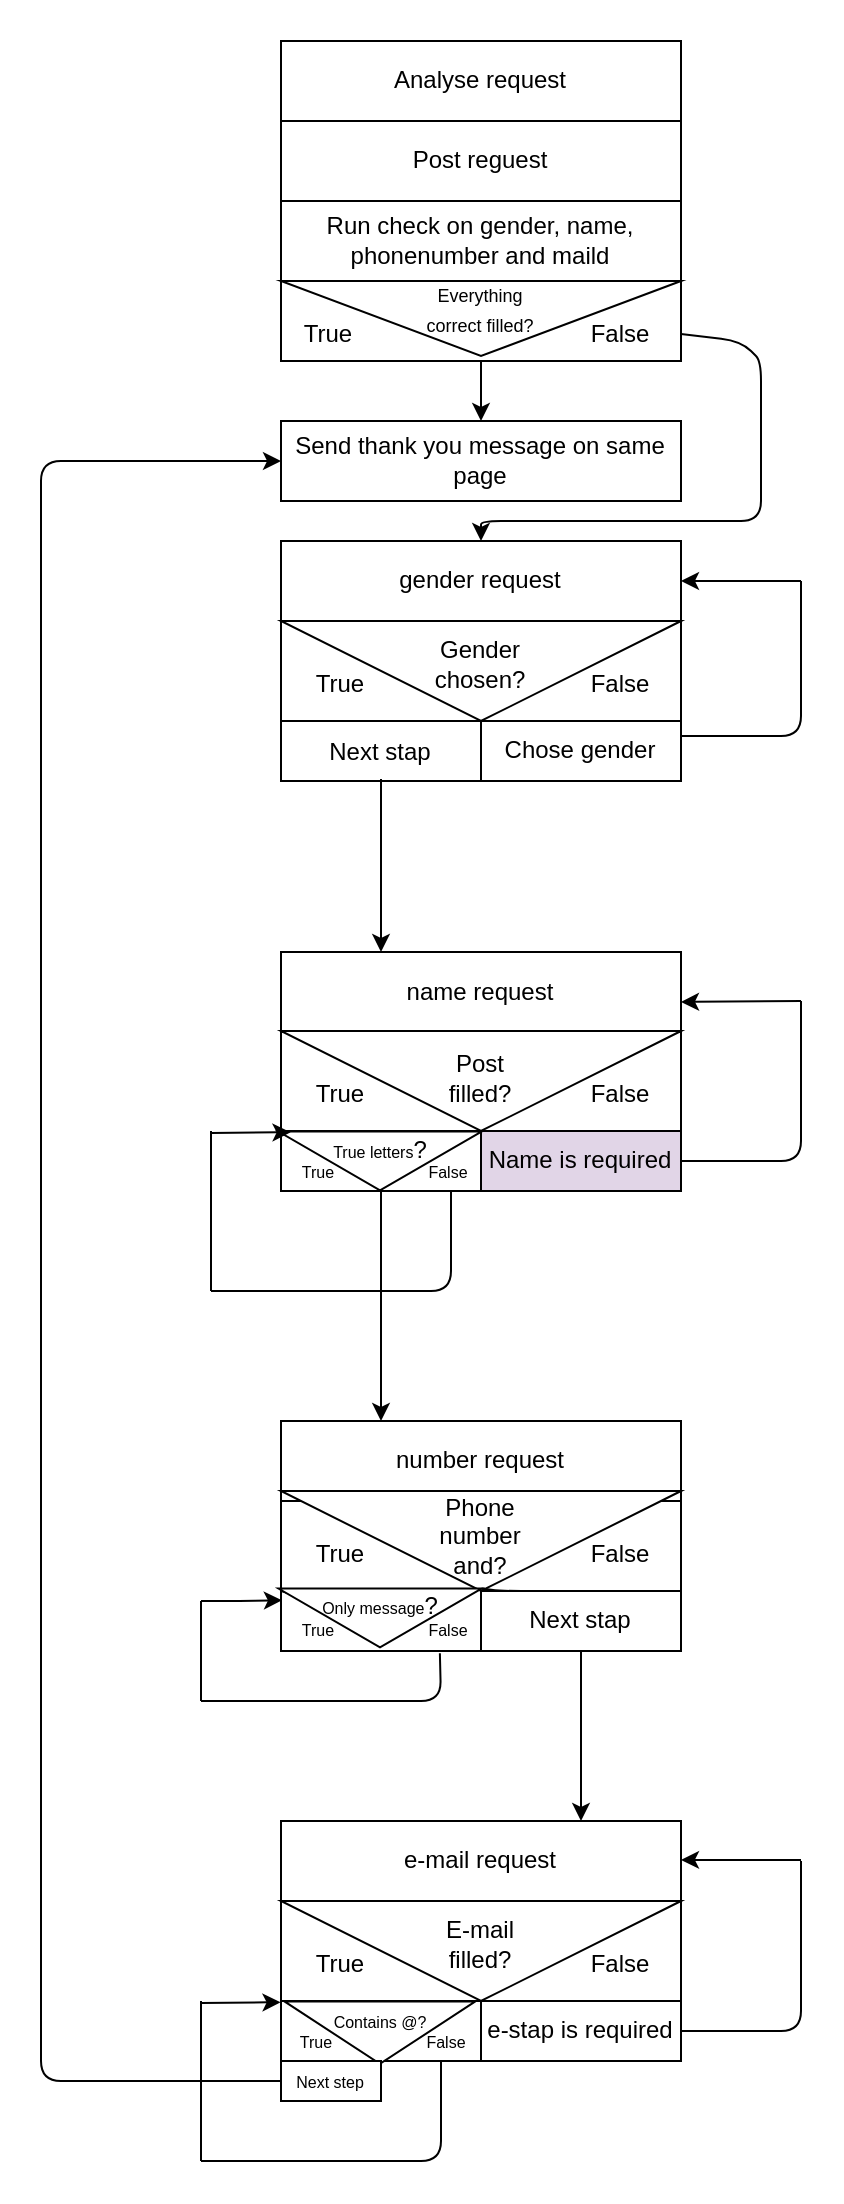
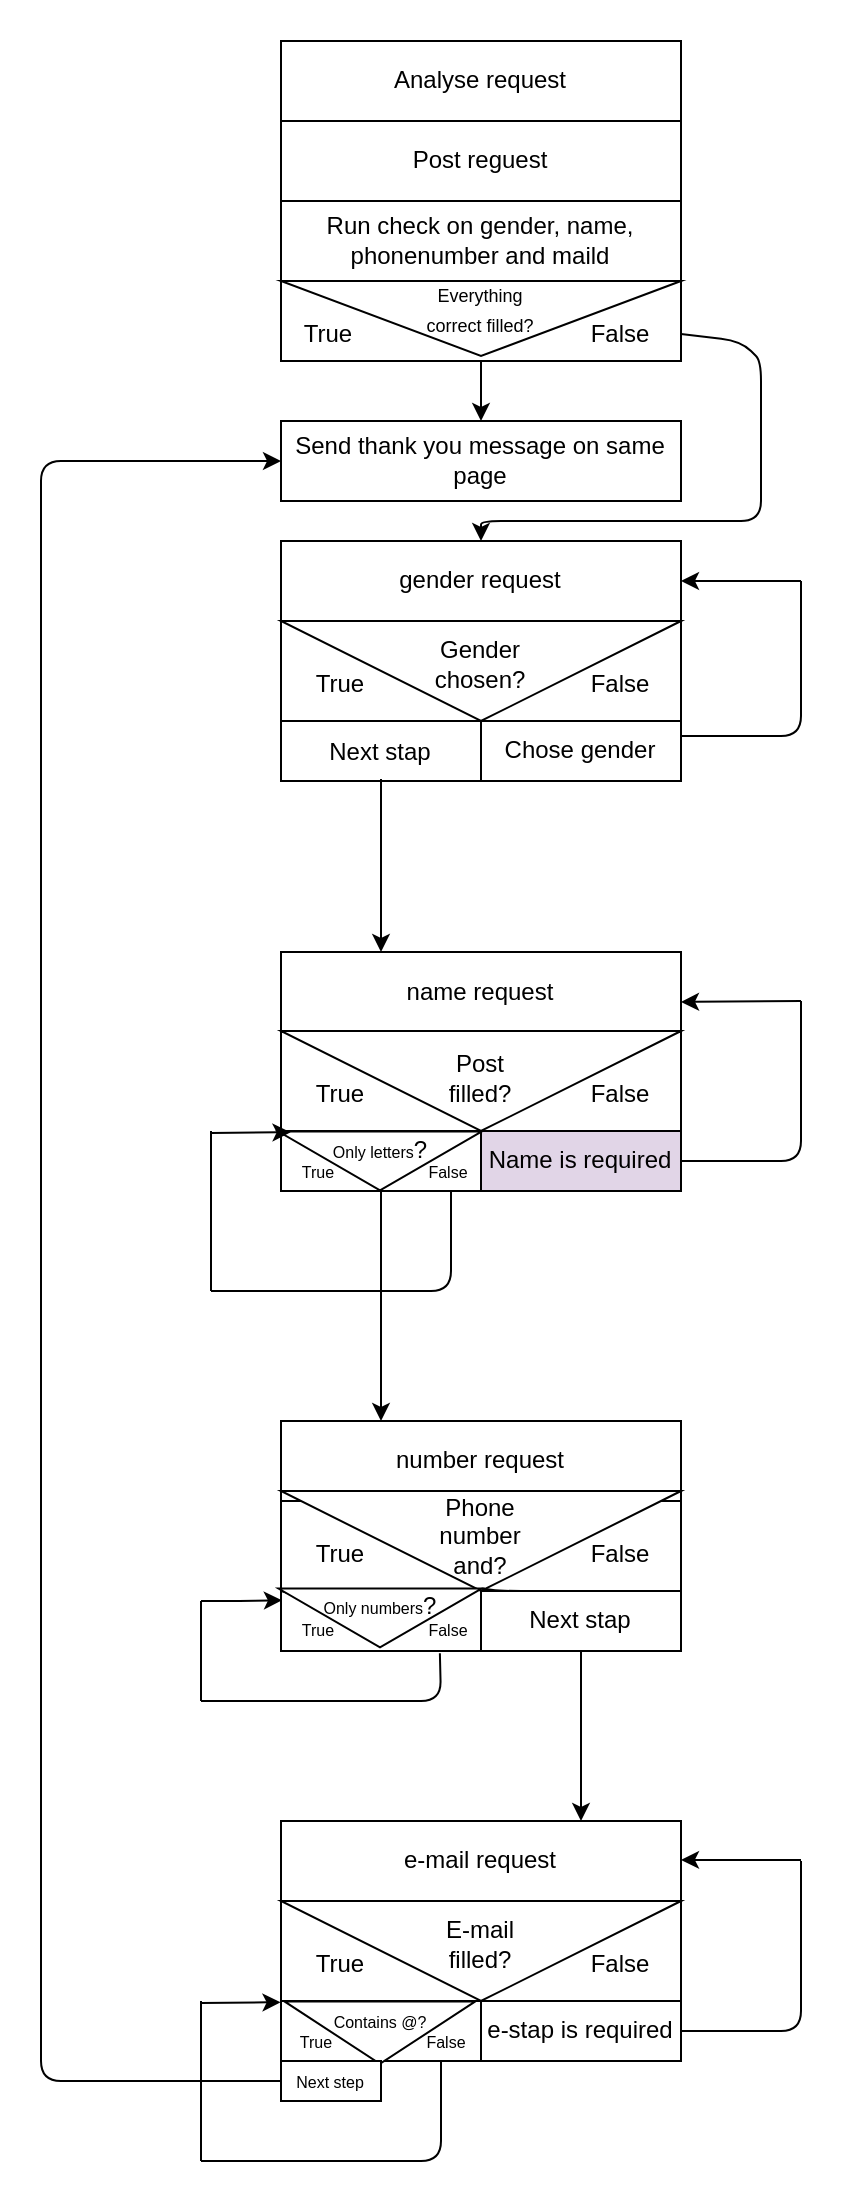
(381, 1151) -> (381, 1151)
(381, 1607) -> (381, 1607)
